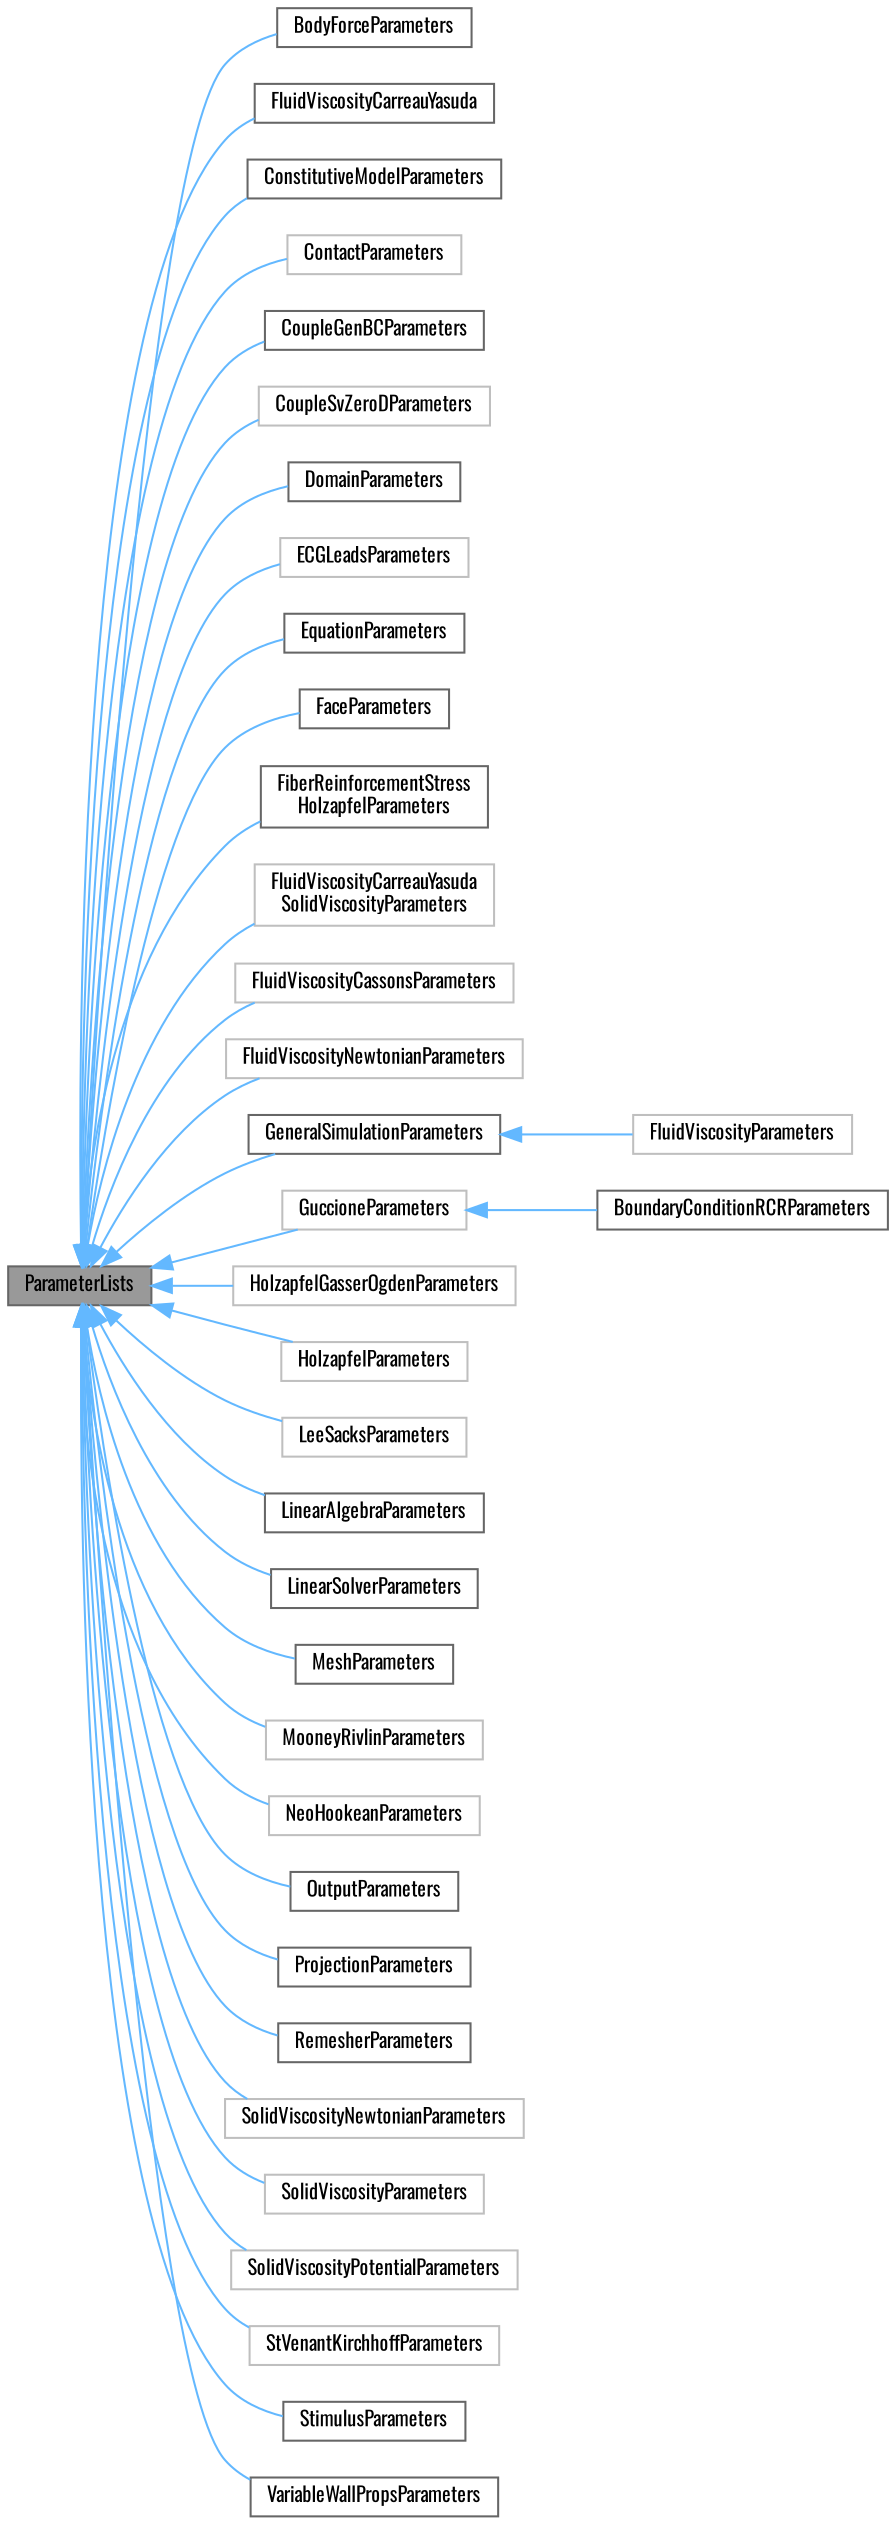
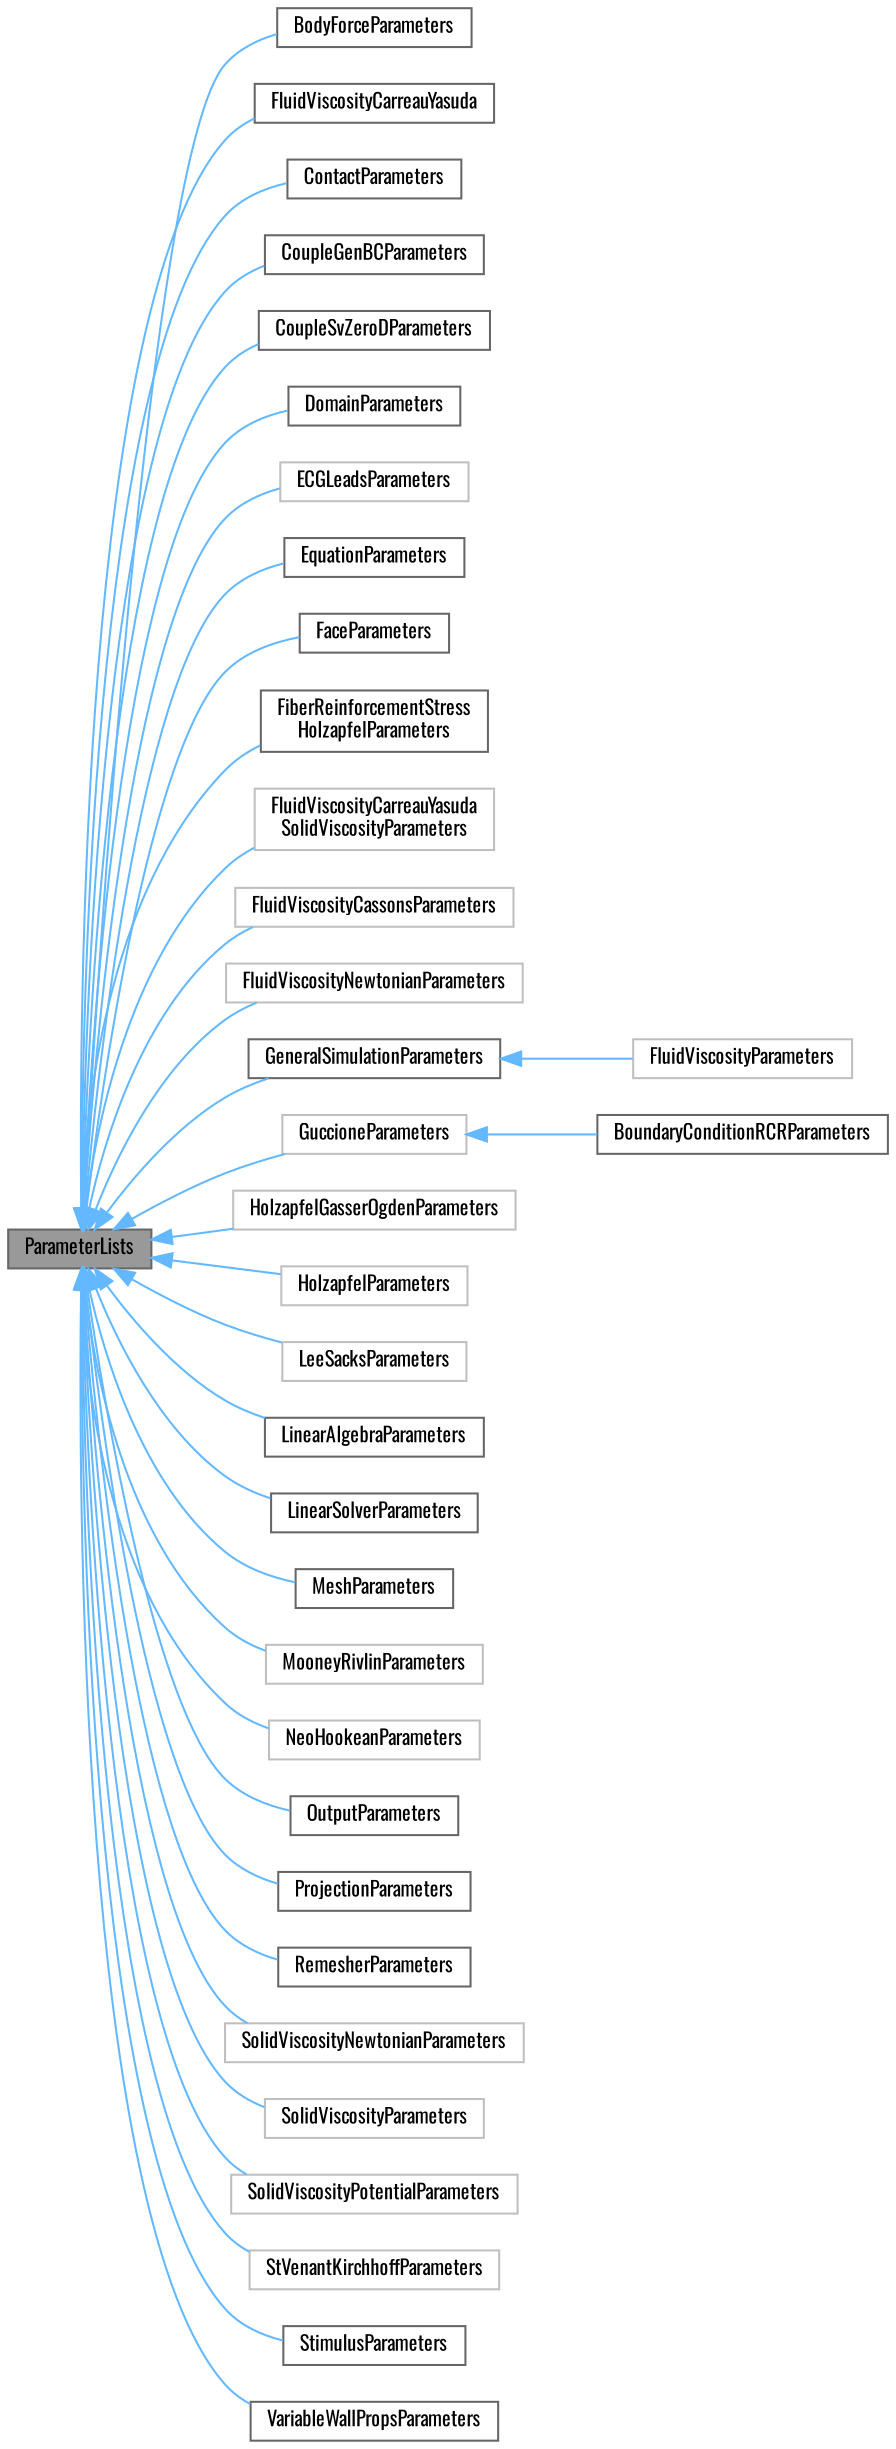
(374, 179) -> none
(374, 255) -> (374, 179)
(374, 406) -> (374, 330)
